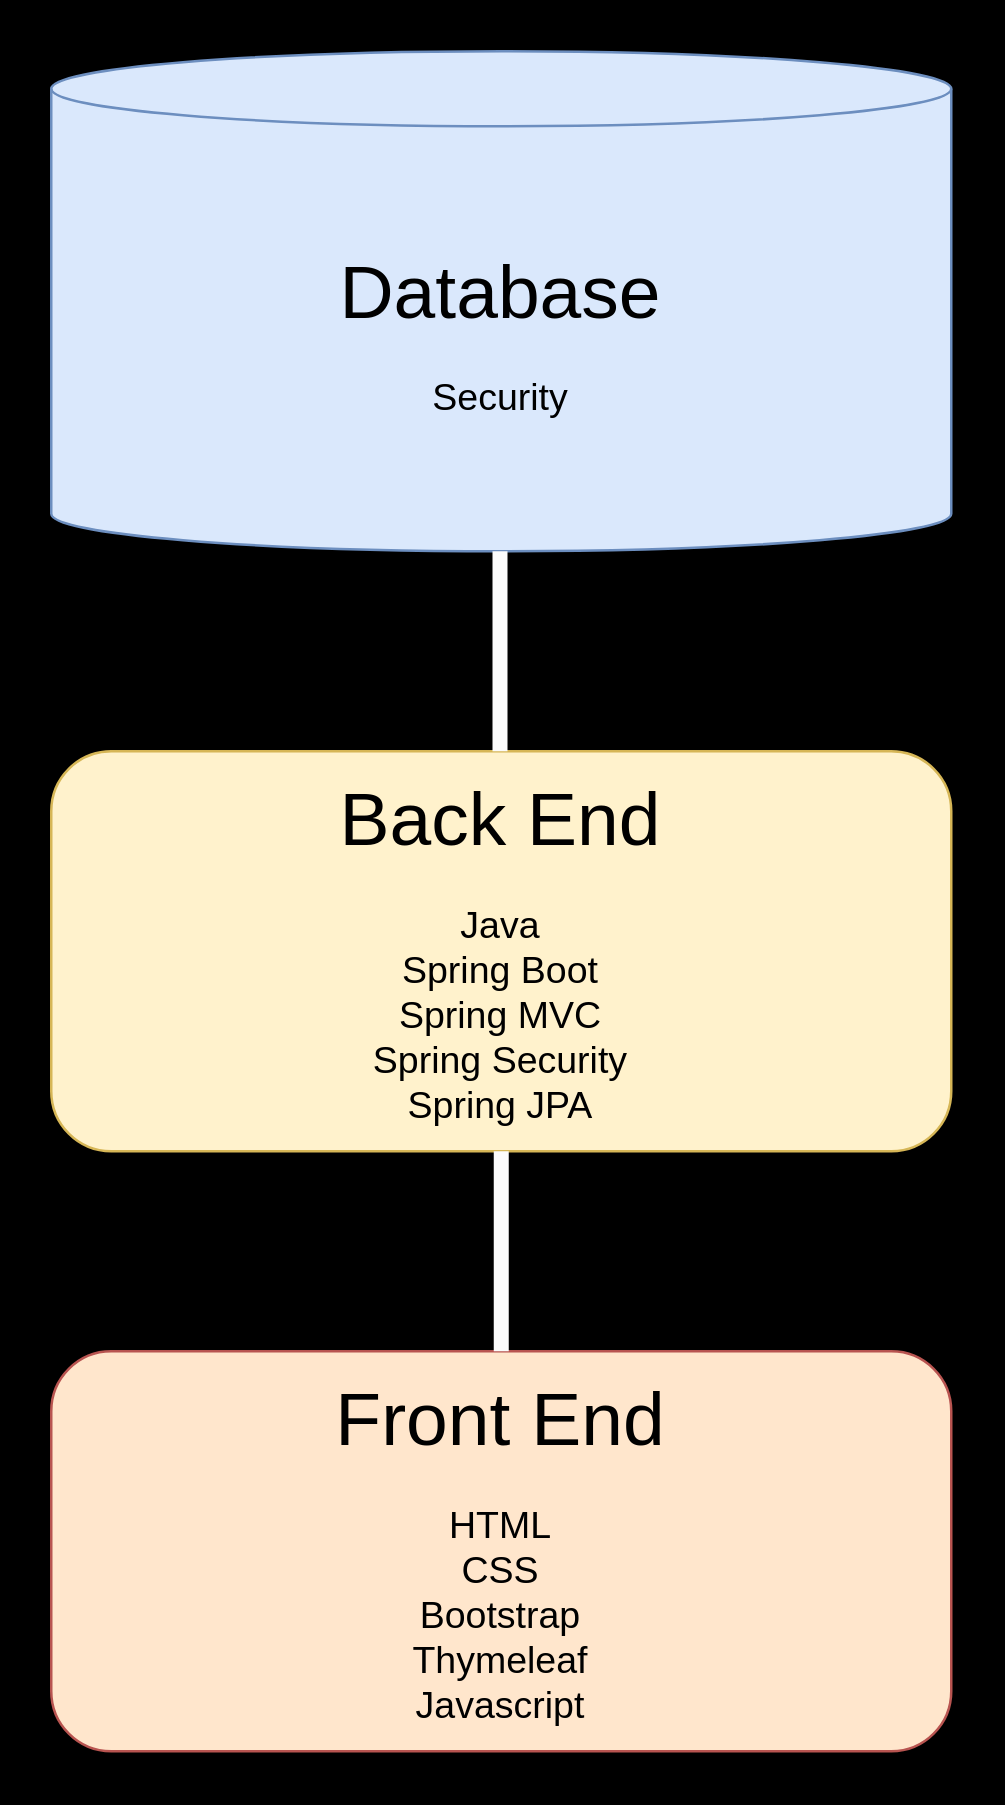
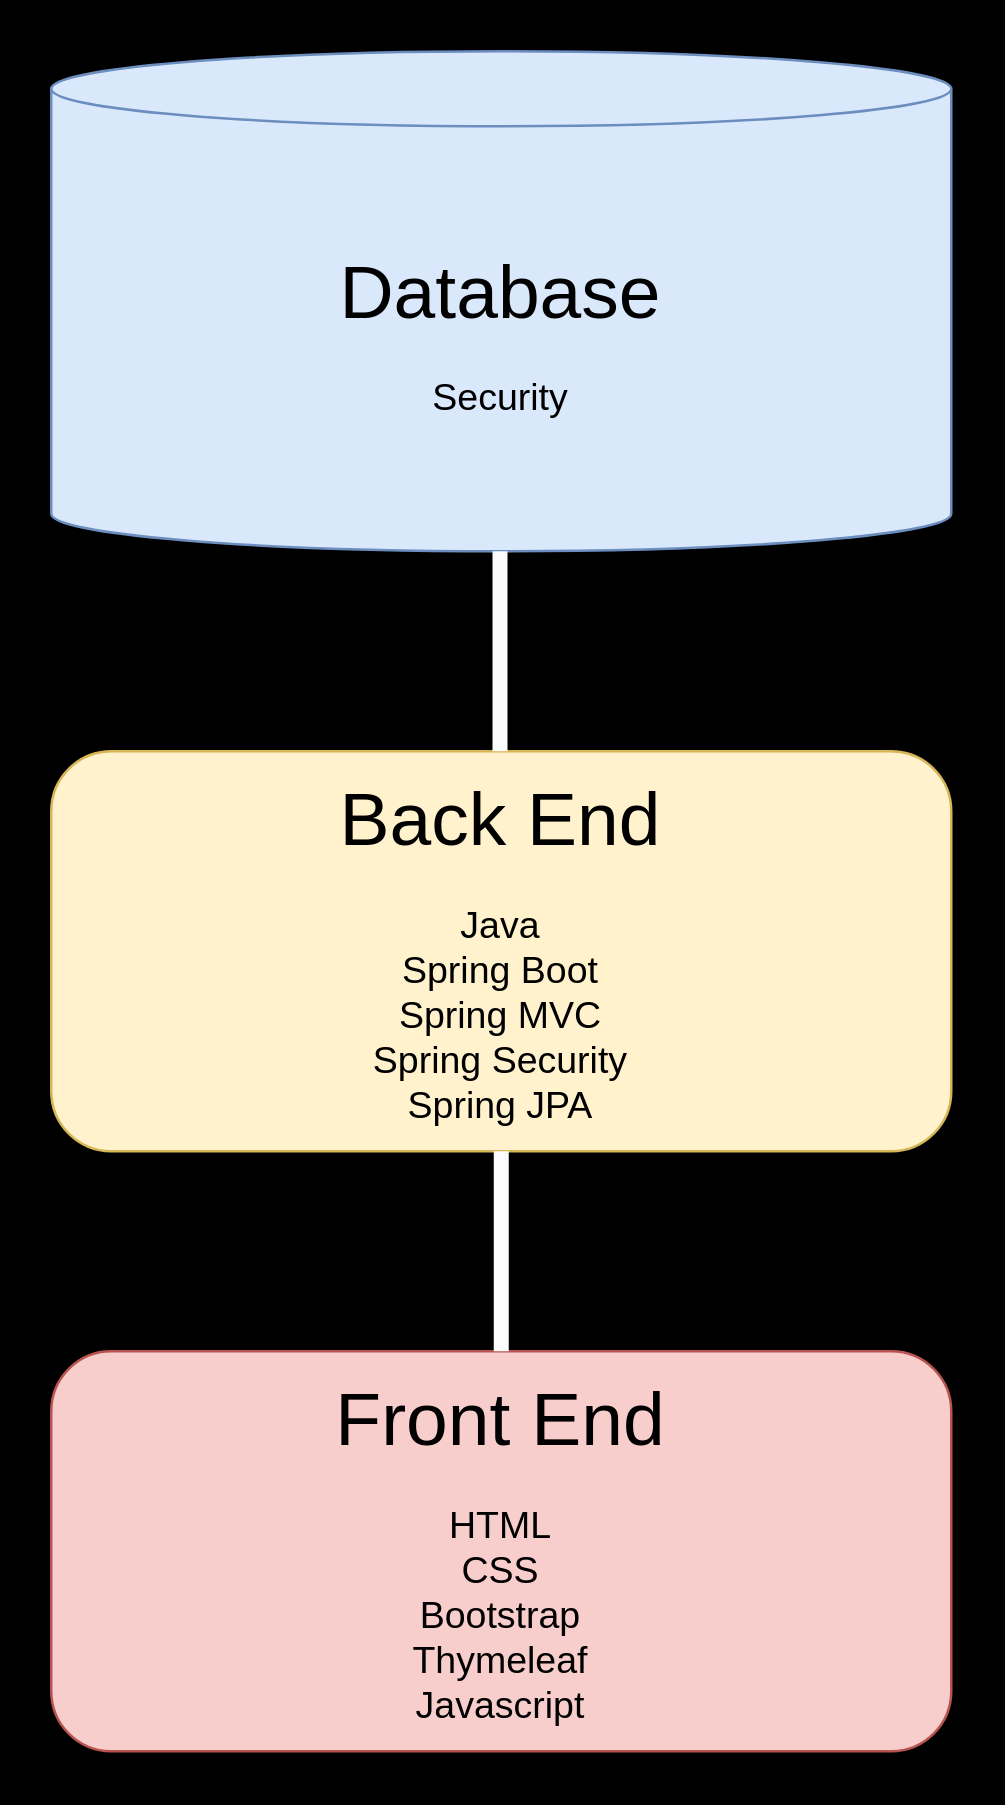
(501, 1551) -> (501, 1551)
